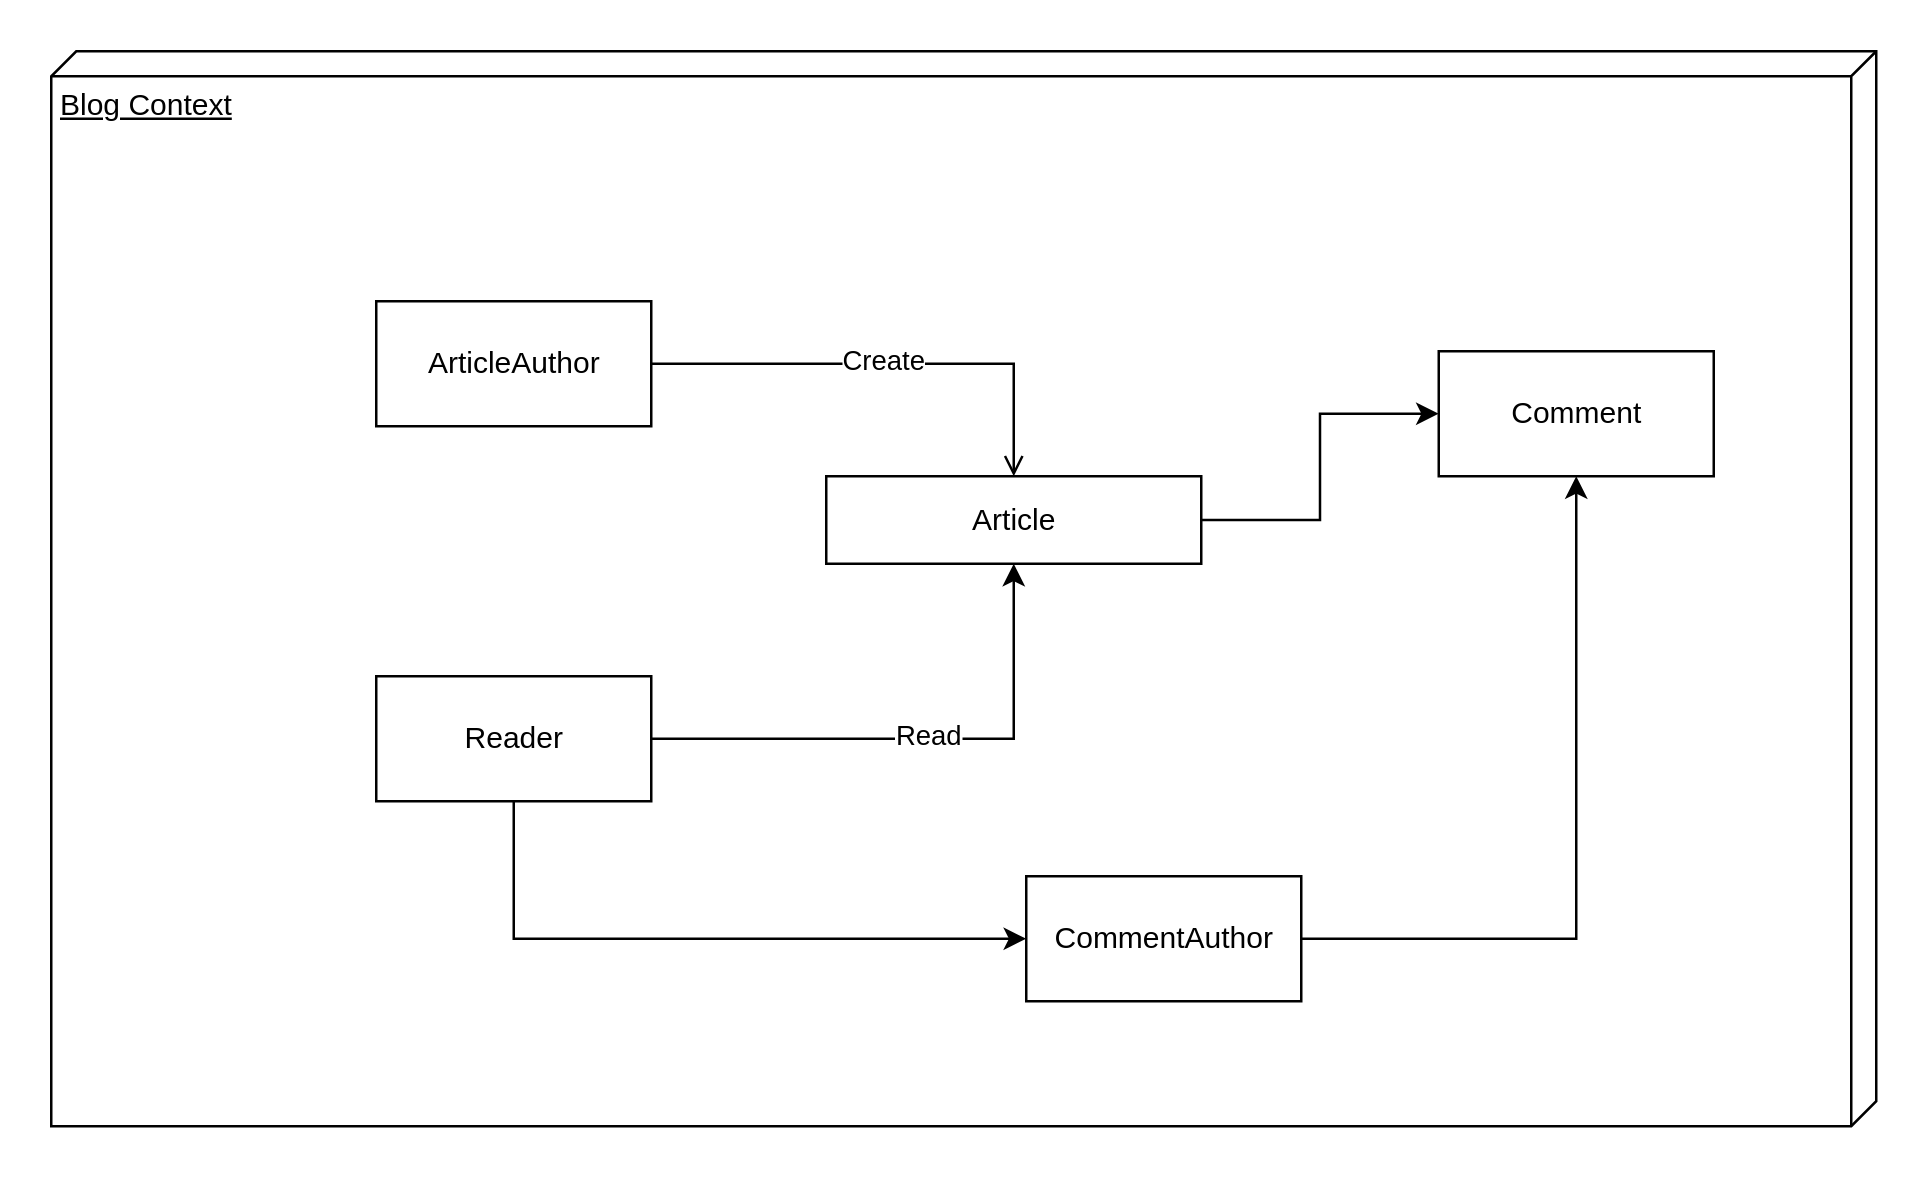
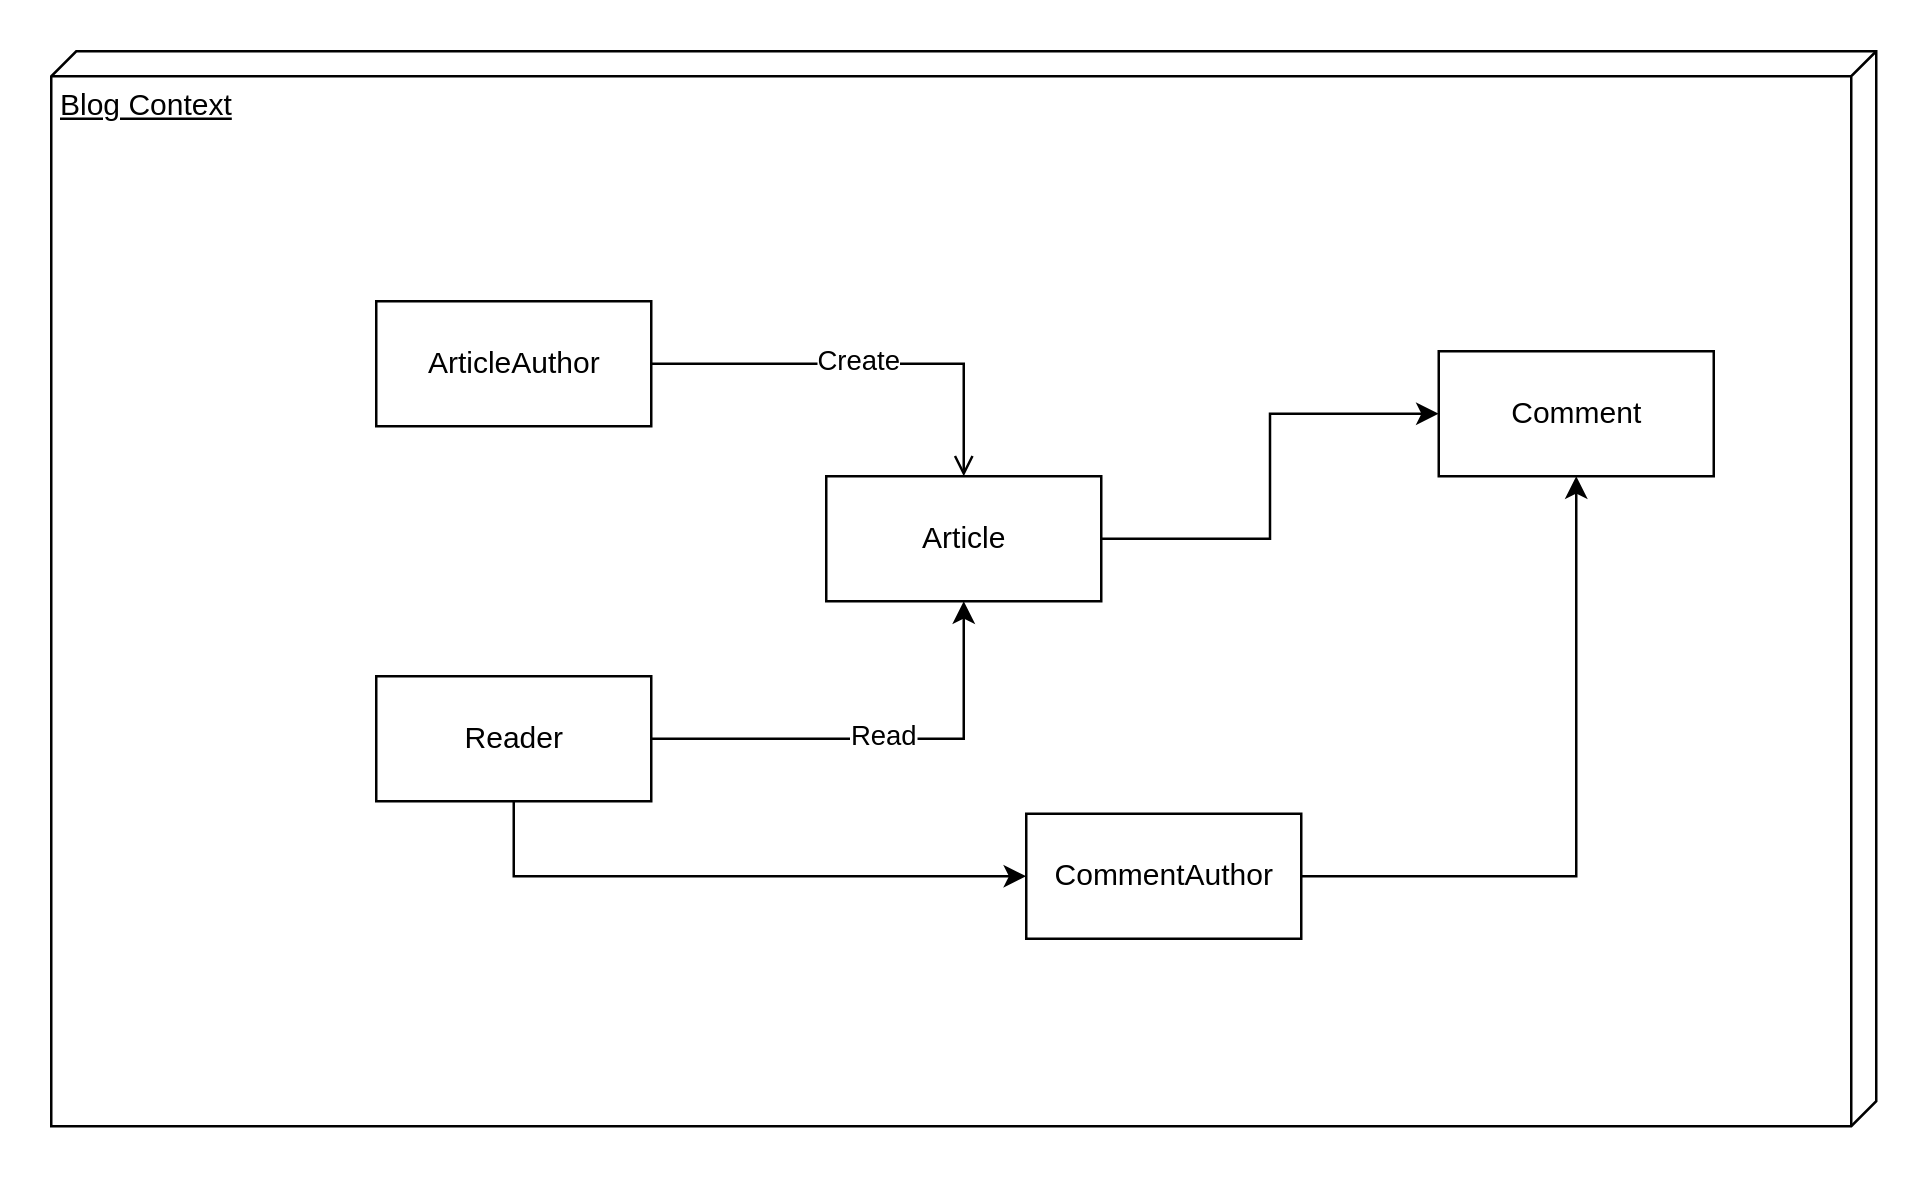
(1014, 520) -> (964, 539)
(1164, 939) -> (1164, 876)
